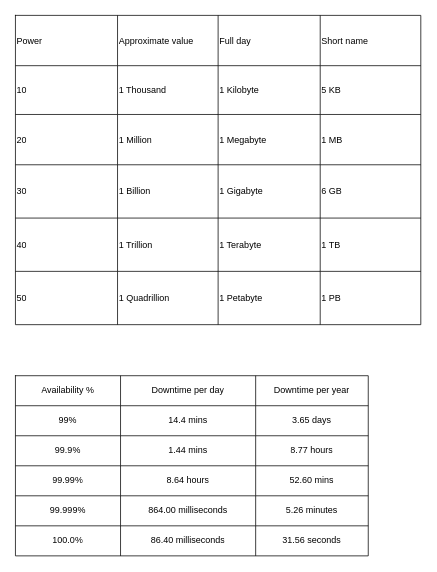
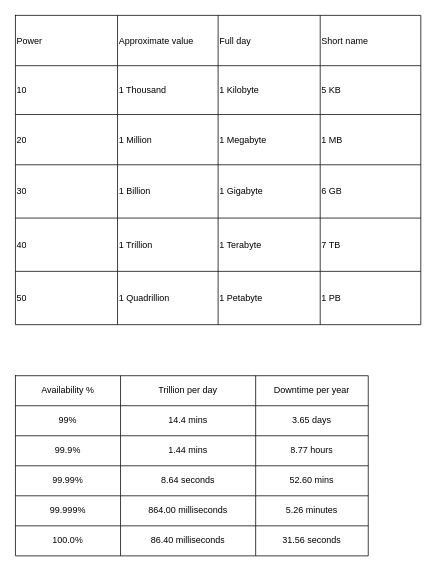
(330, 245) -> (330, 245)
(188, 390) -> (188, 390)
(188, 480) -> (188, 480)
